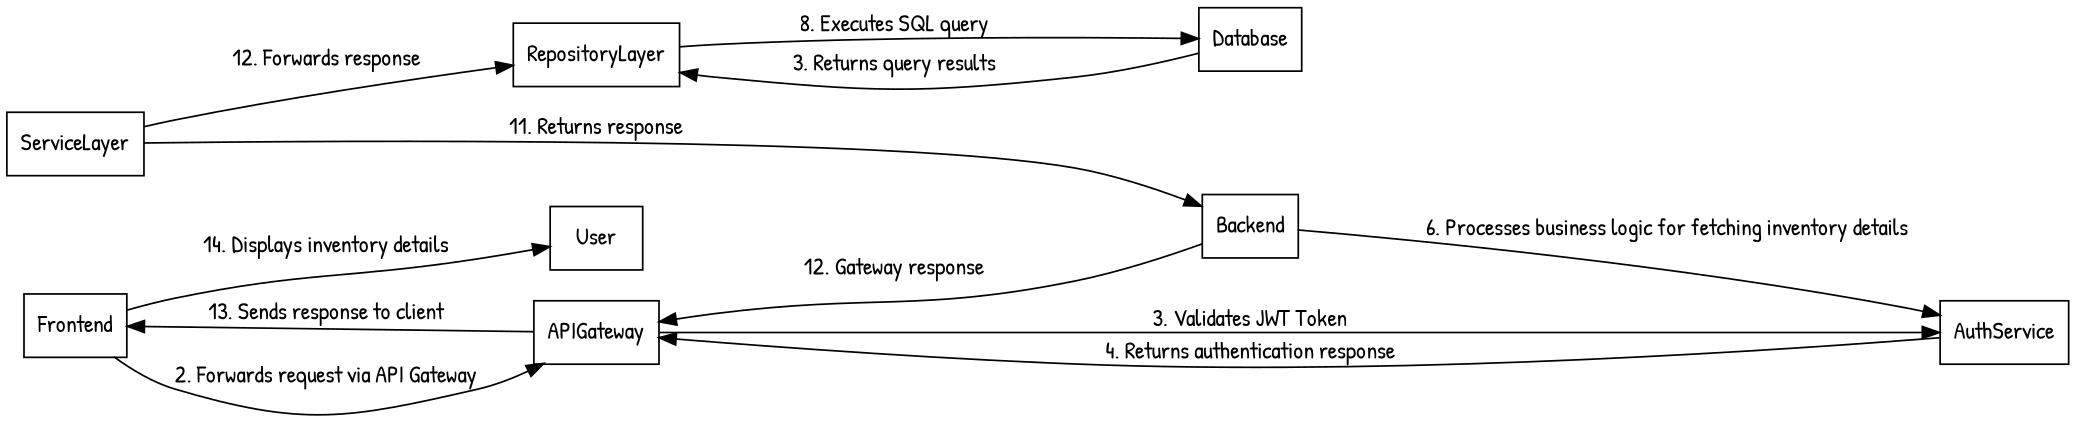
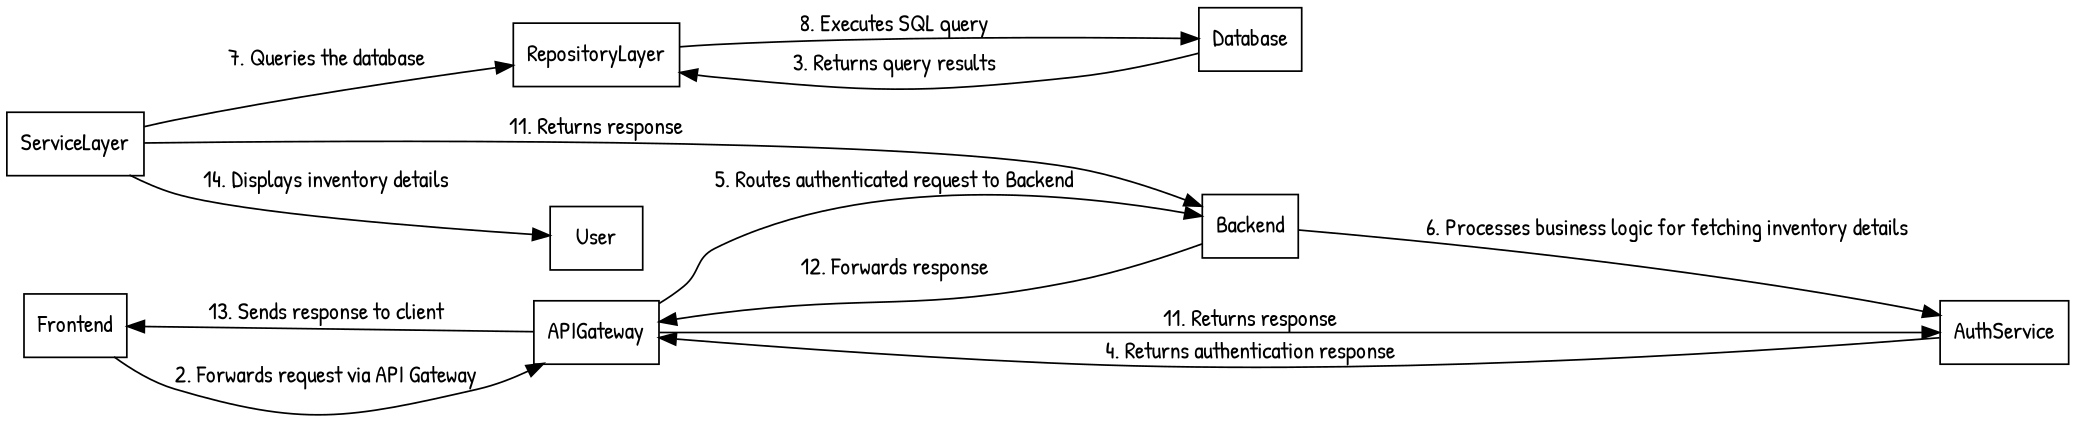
(326, 59) -> (326, 59)
none -> (907, 198)
(895, 268) -> (895, 268)
(329, 276) -> (328, 217)
(1250, 320) -> (1250, 320)
